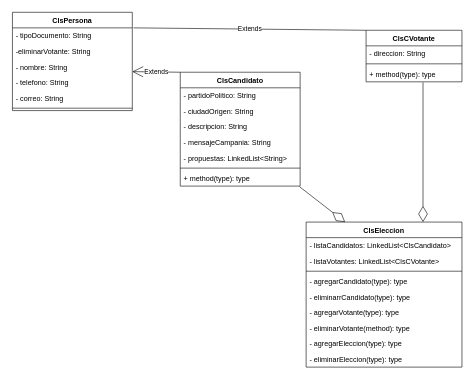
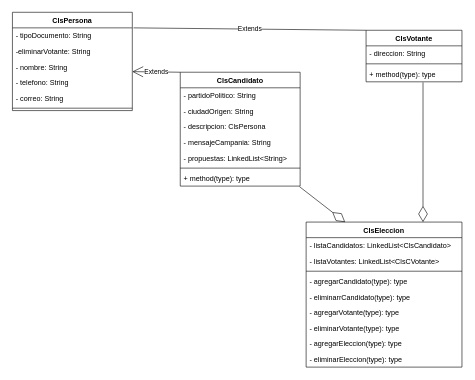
(414, 38) -> (414, 38)
(220, 127) -> (228, 127)
(366, 329) -> (362, 329)
